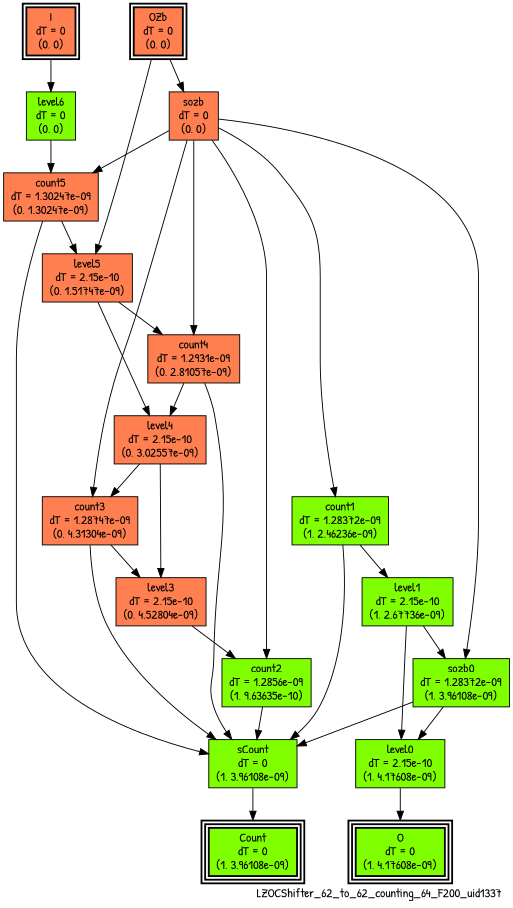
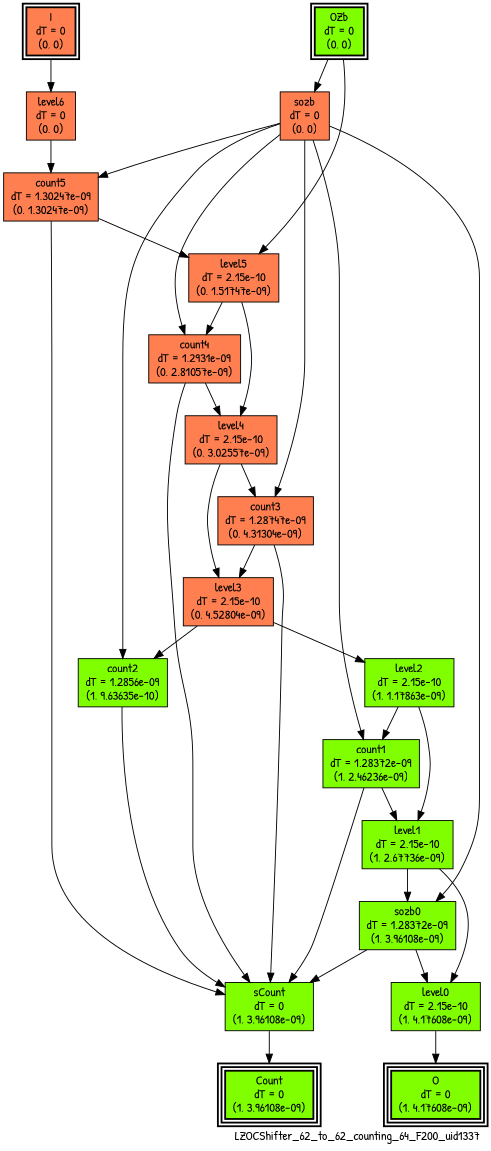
(158, 31) -> (339, 31)
(51, 116) -> (51, 116)
none -> (409, 683)
